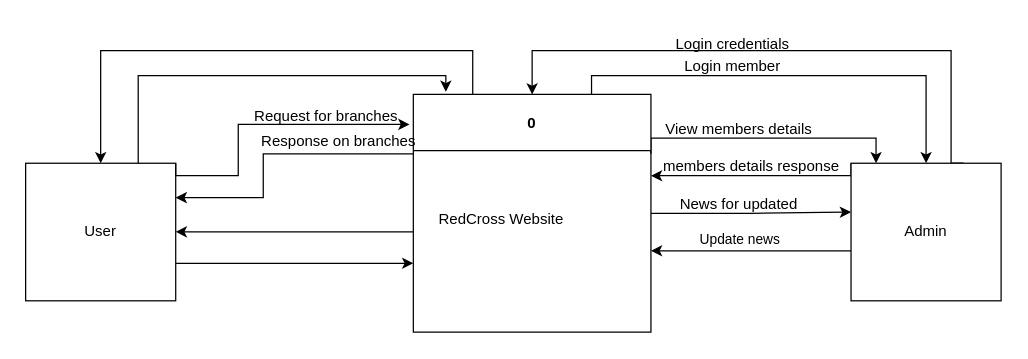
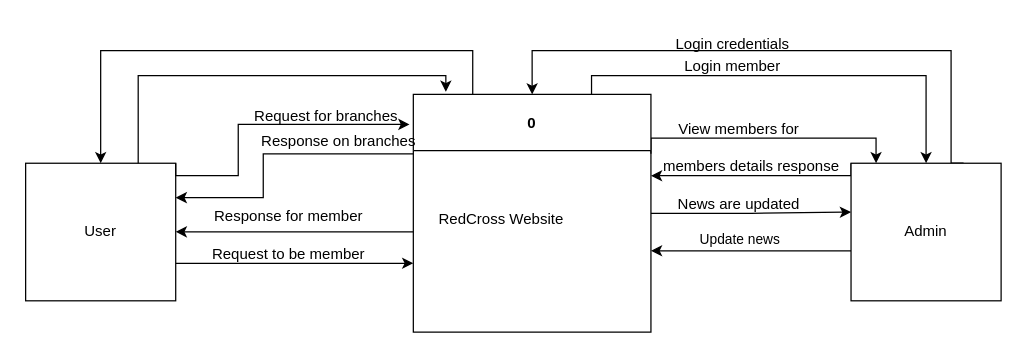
(739, 129) -> (739, 129)
(739, 204) -> (739, 204)
none -> (288, 217)
none -> (288, 254)
